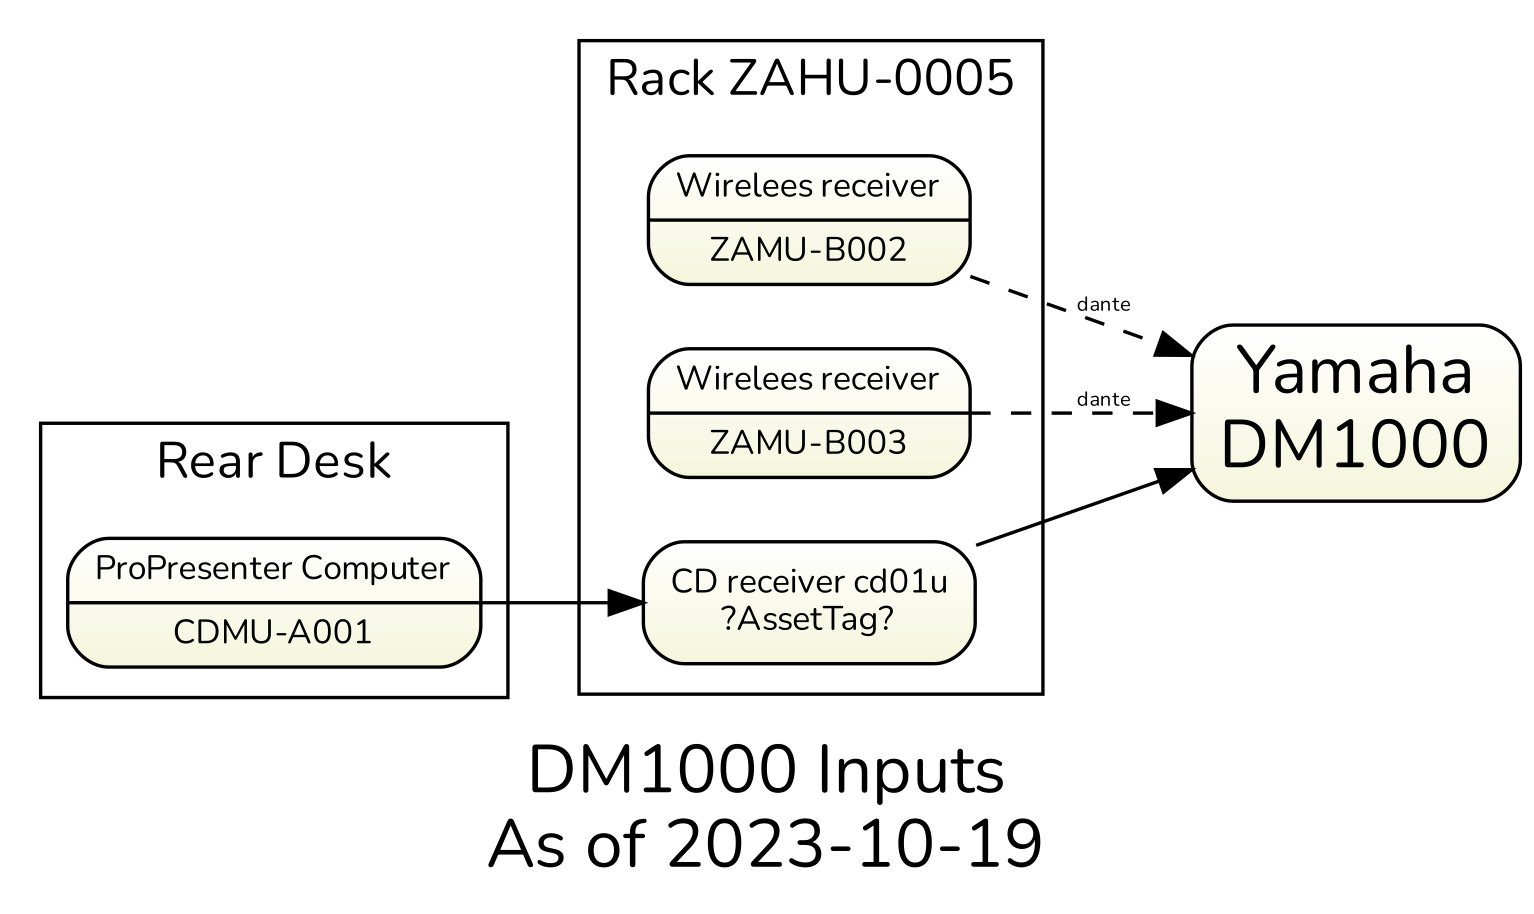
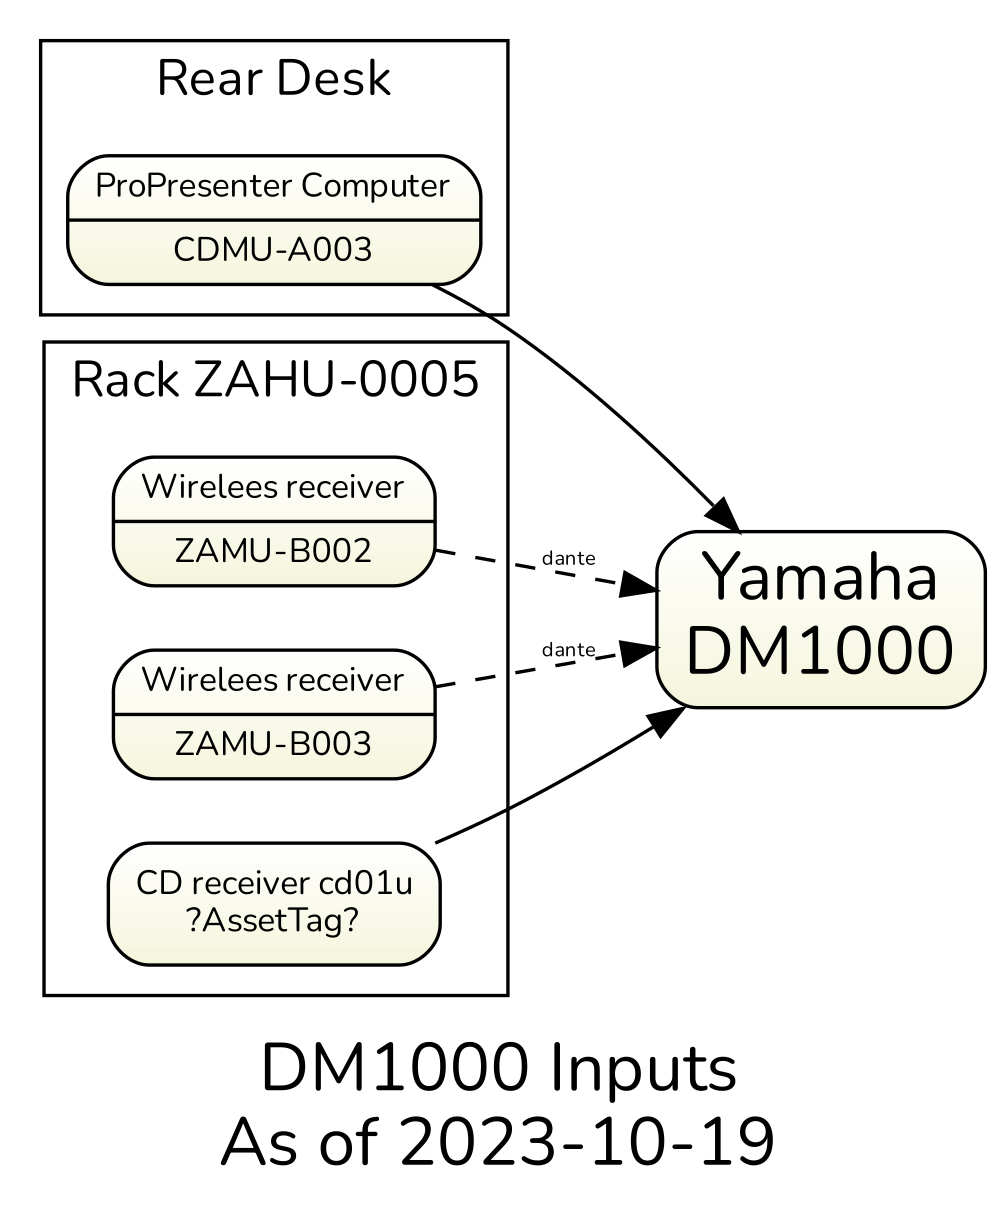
(545, 603) -> (582, 384)
(274, 633) -> (274, 251)
